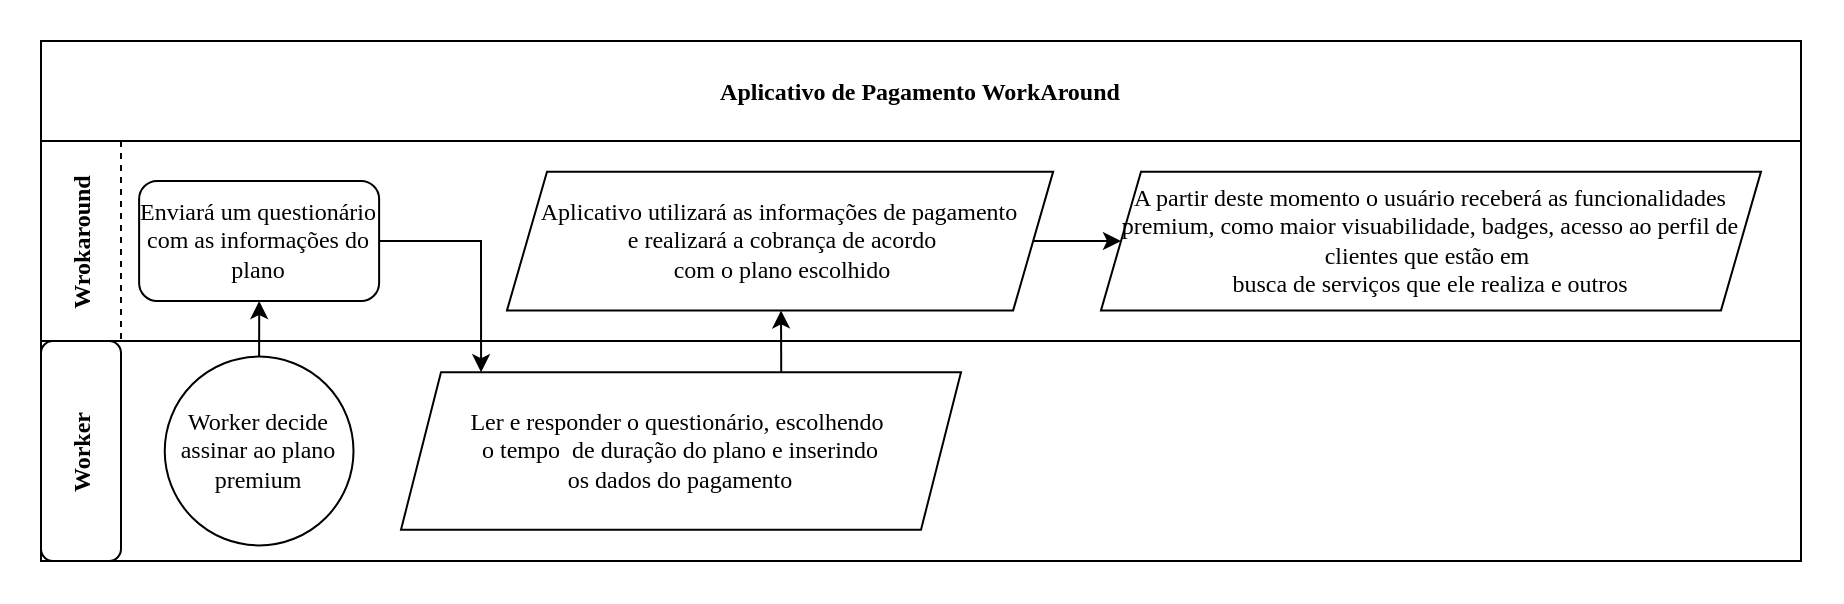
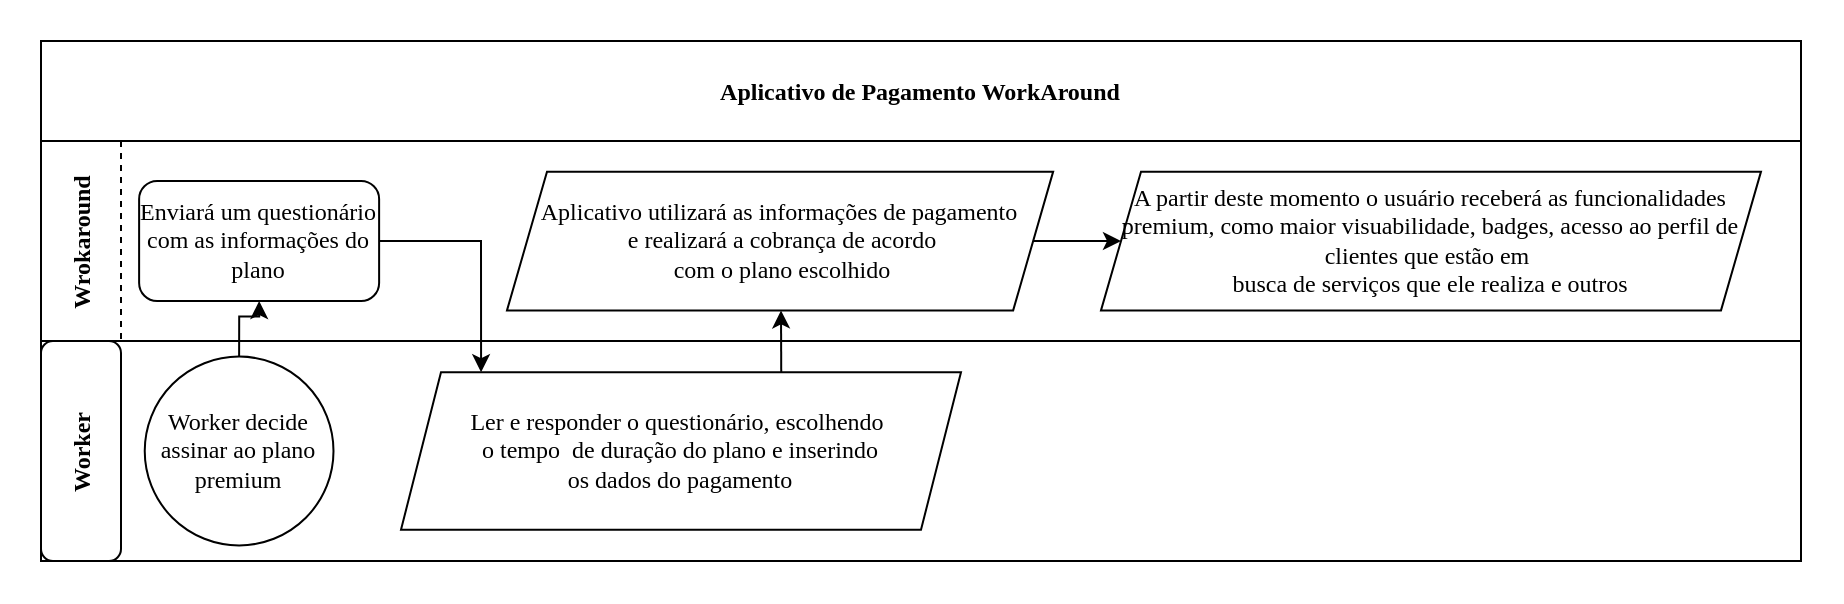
(259, 451) -> (239, 451)
